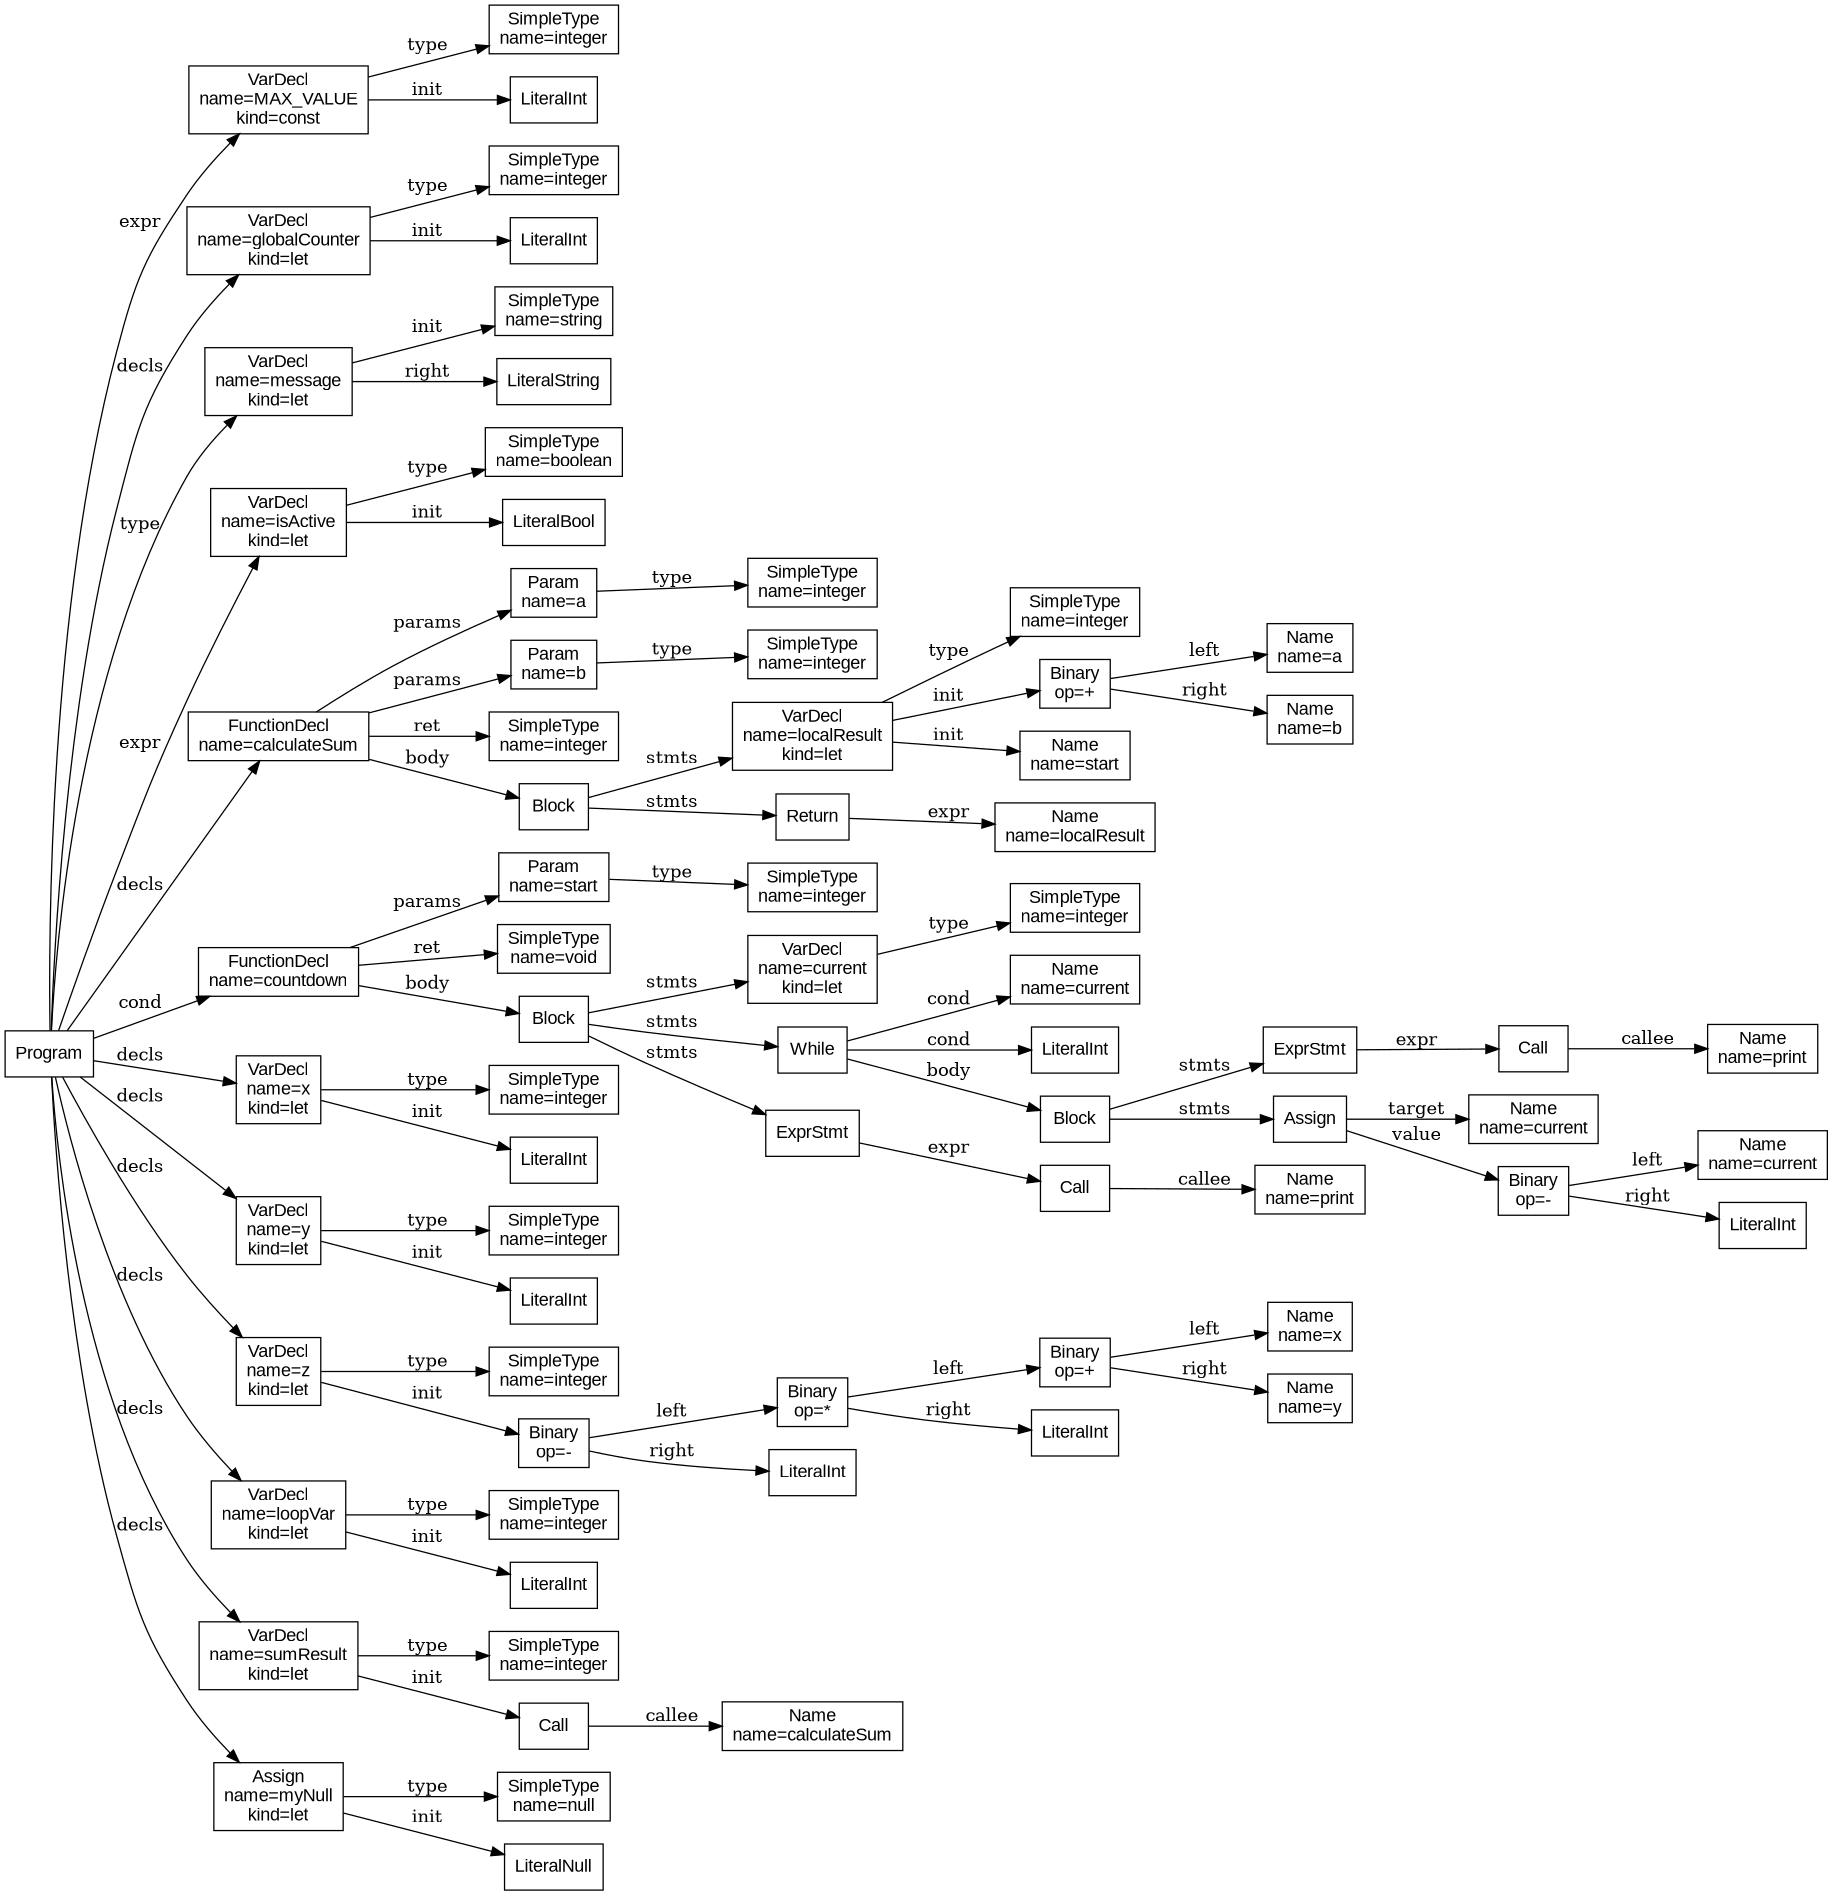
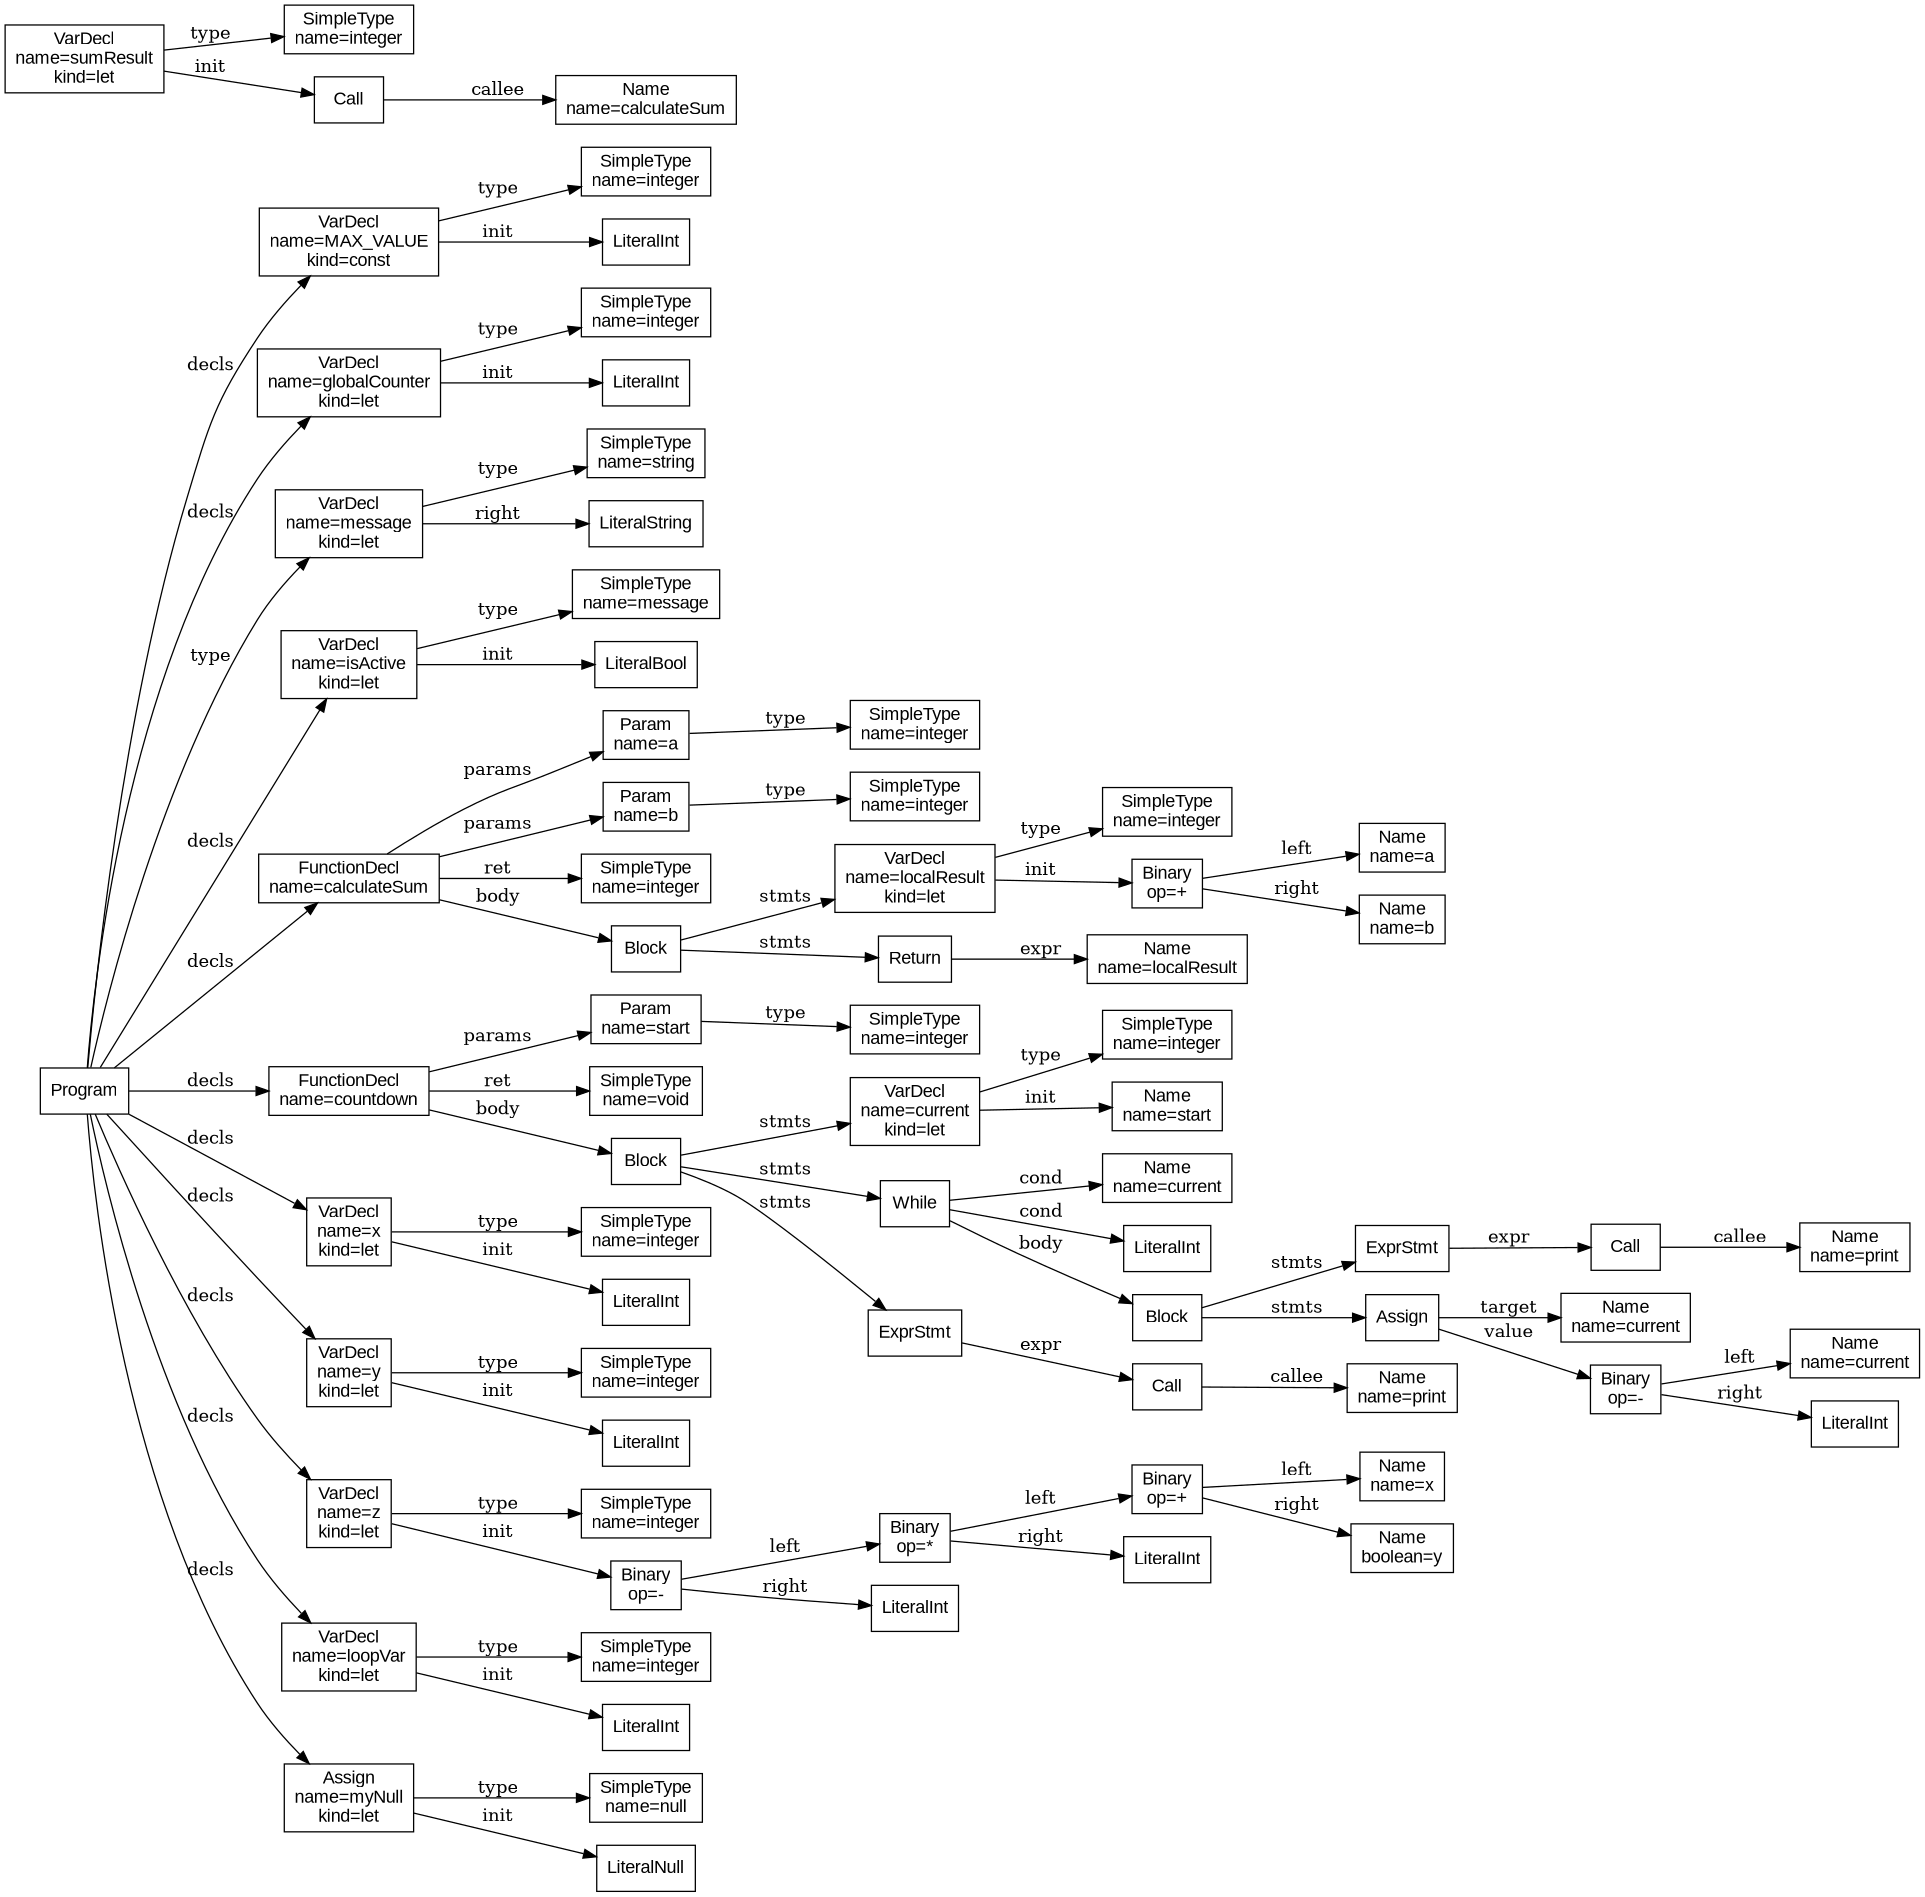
(140, 222) -> (211, 366)
(428, 327) -> (498, 469)
(554, 452) -> (646, 594)
(140, 743) -> (211, 842)
(950, 746) -> (1039, 1109)
(140, 1003) -> (211, 1081)
(100, 1360) -> none
(1310, 1398) -> (1402, 1548)
